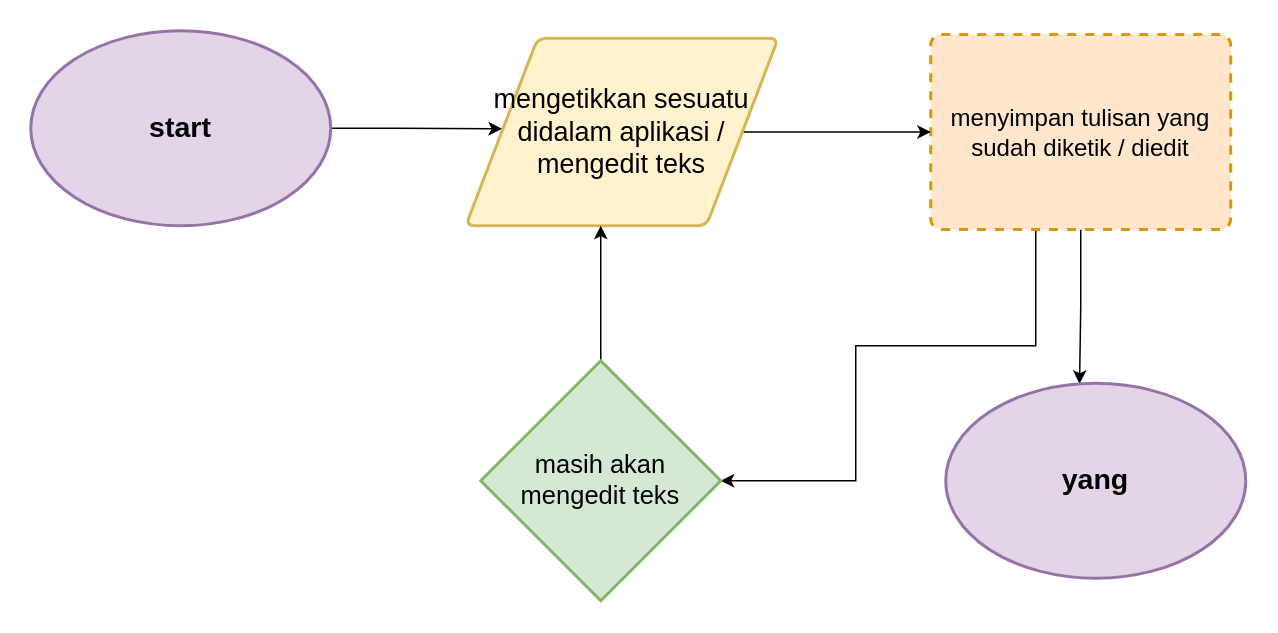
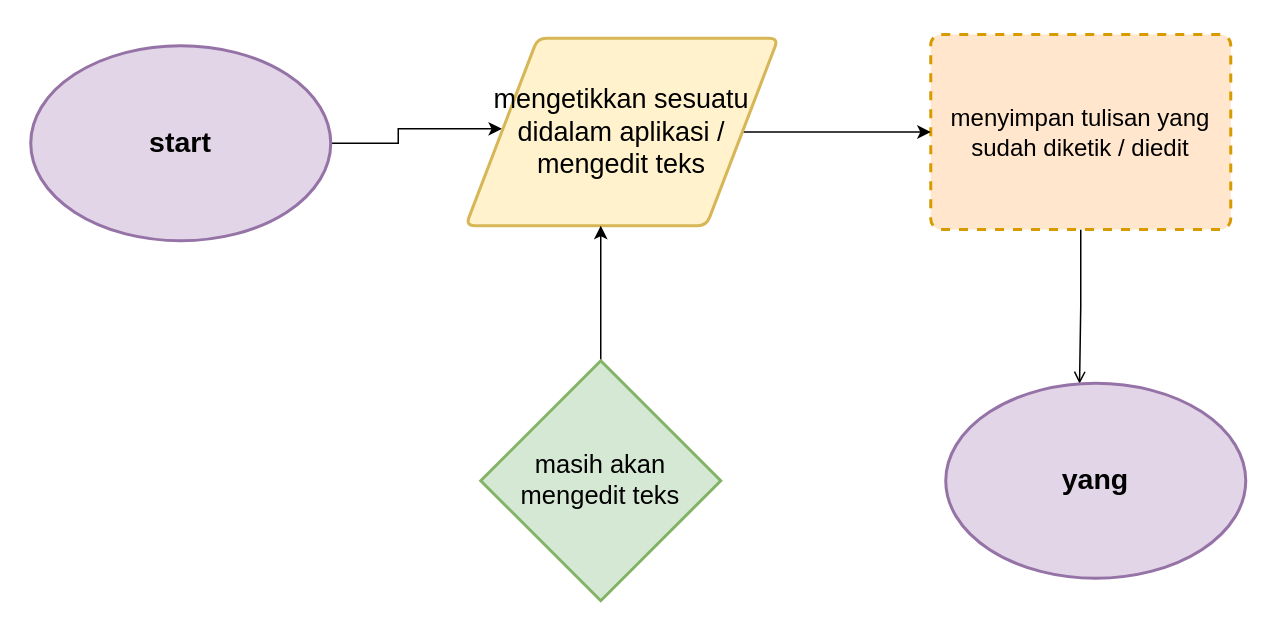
(181, 128) -> (181, 143)
(874, 346) -> none
(1080, 372) -> (1080, 374)
